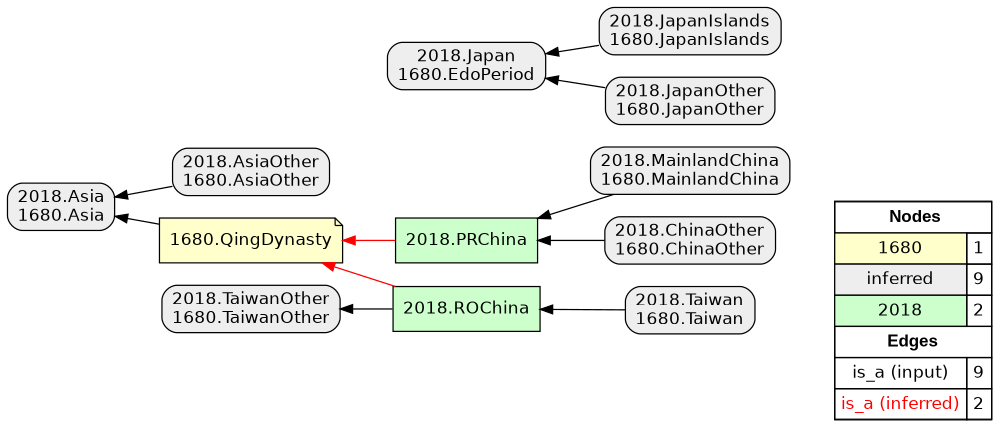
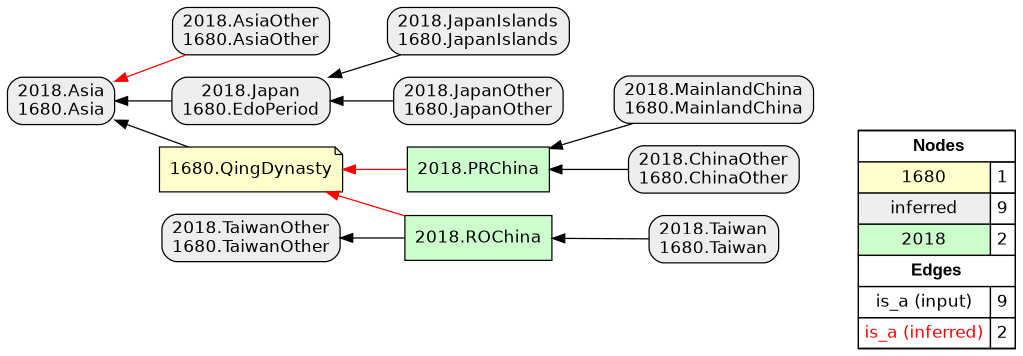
none -> (150, 101)
(150, 191) -> (156, 66)
